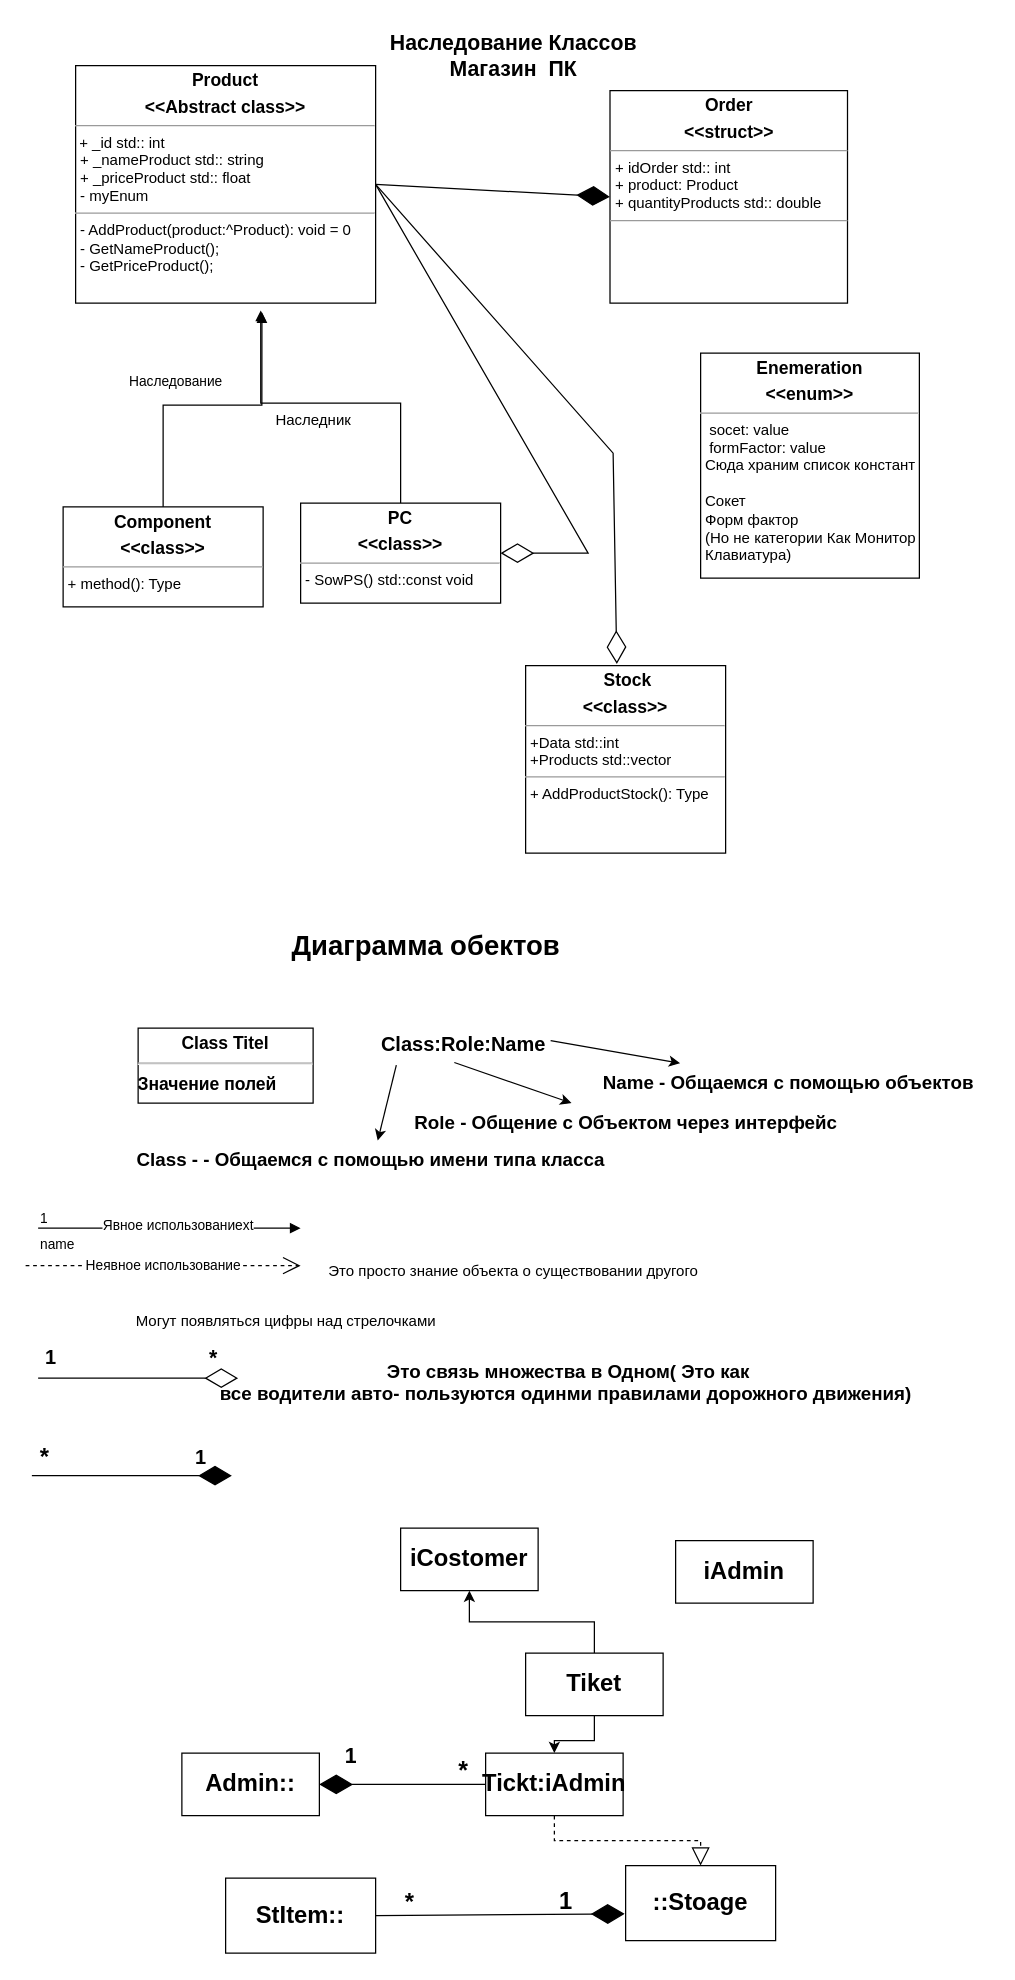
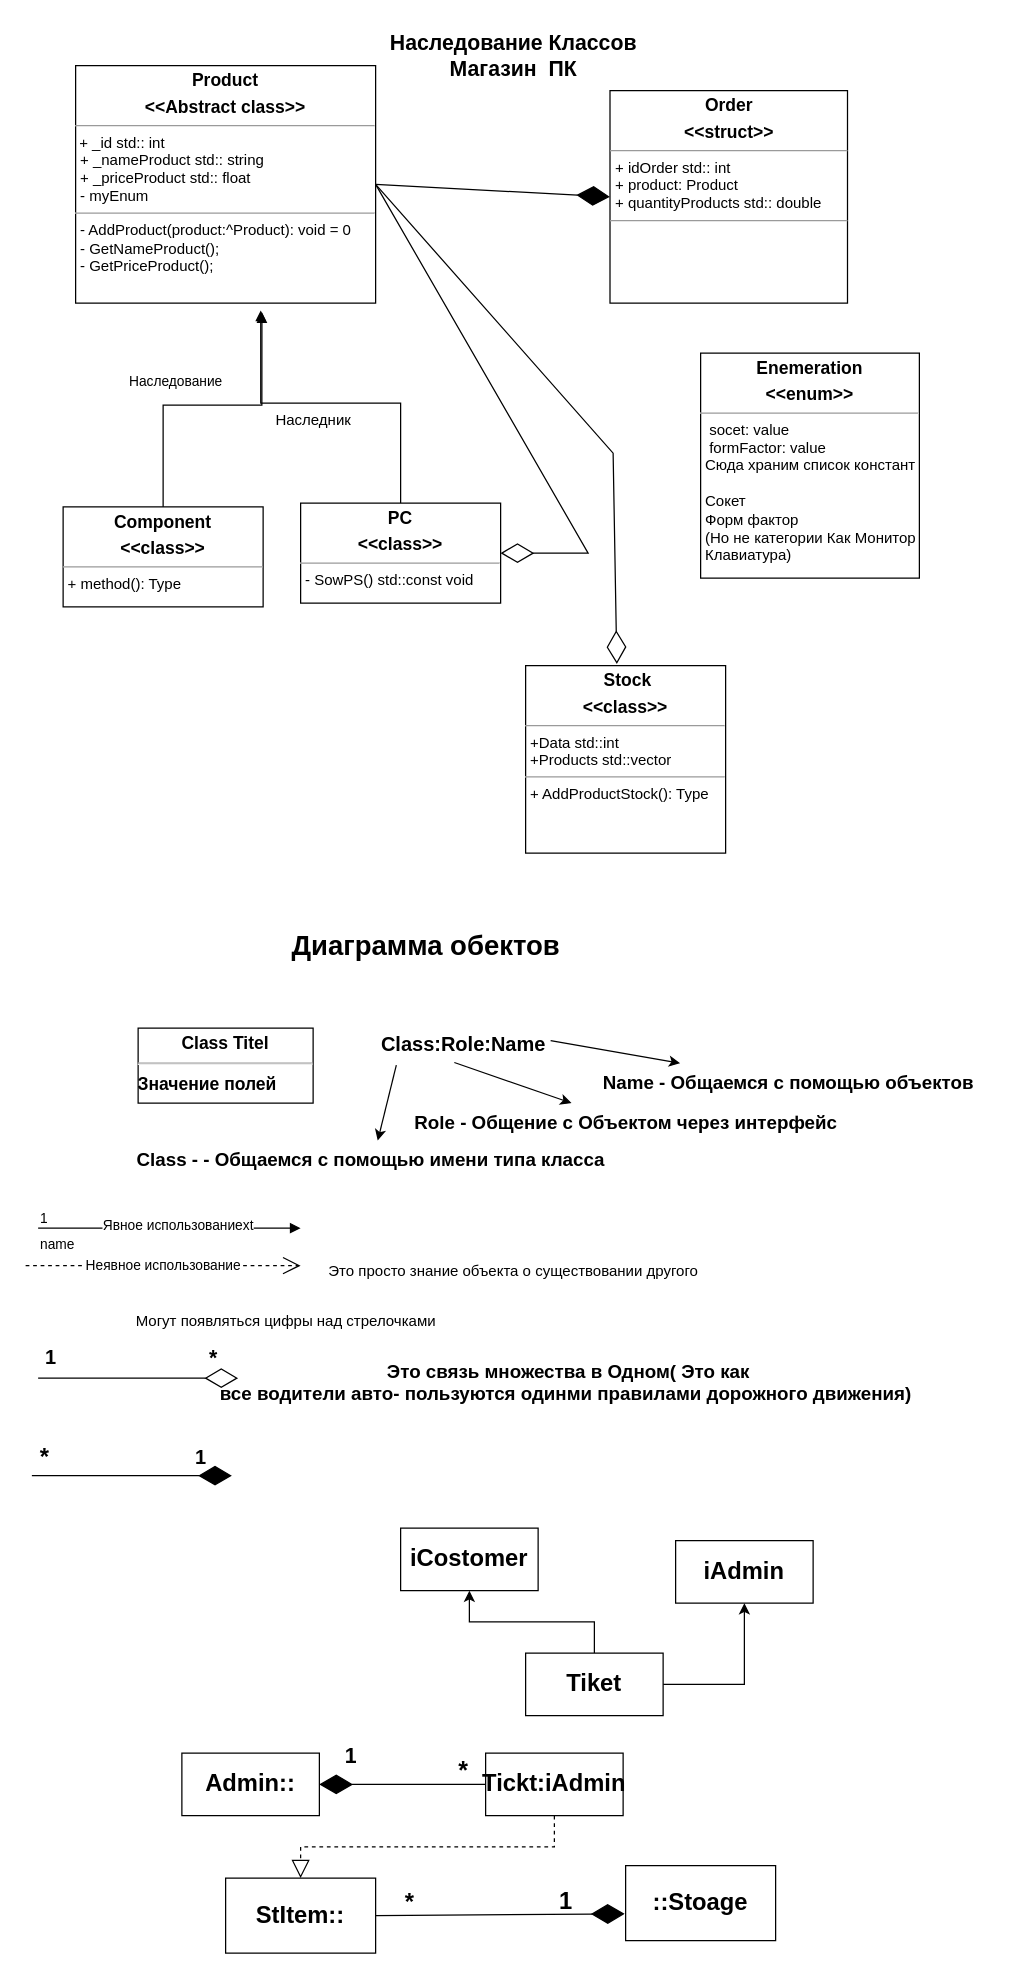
(585, 1741) -> (740, 1684)
(630, 1841) -> (426, 1847)
